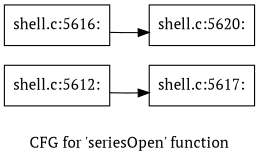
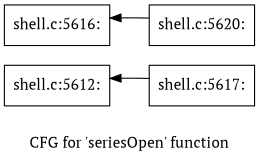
(124, 33) -> (135, 18)
(124, 93) -> (135, 78)
